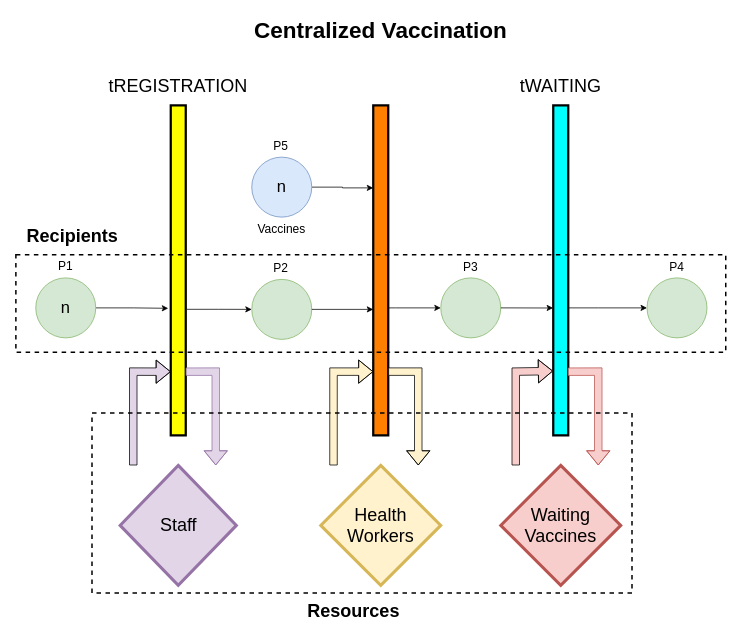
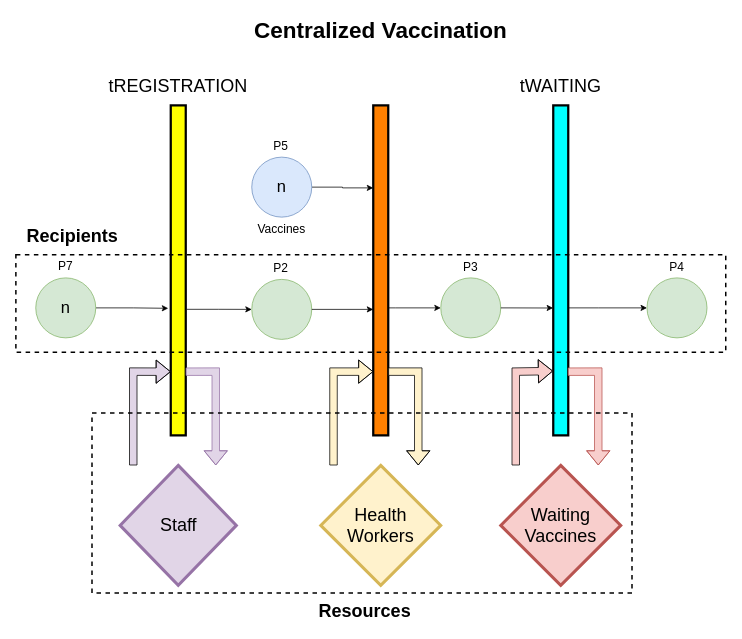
(66, 266) -> (66, 266)
(354, 612) -> (365, 612)
